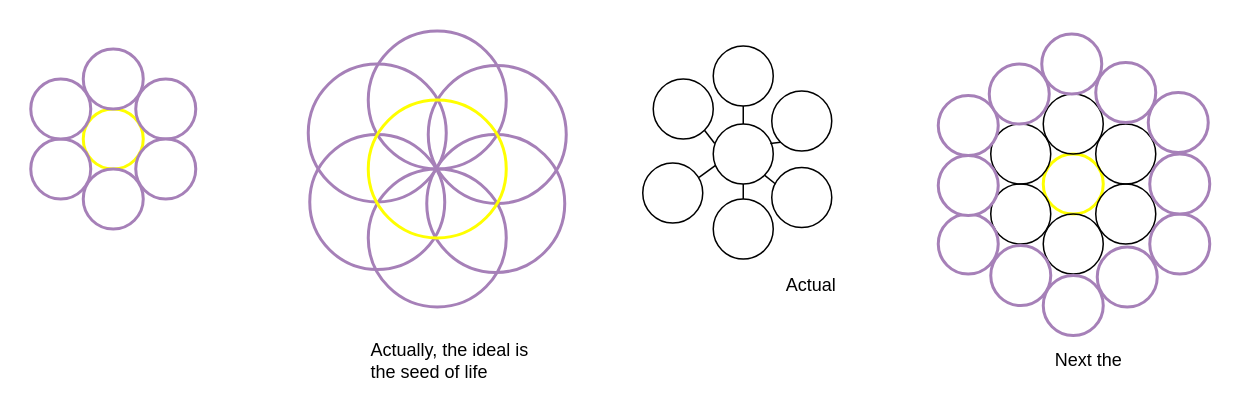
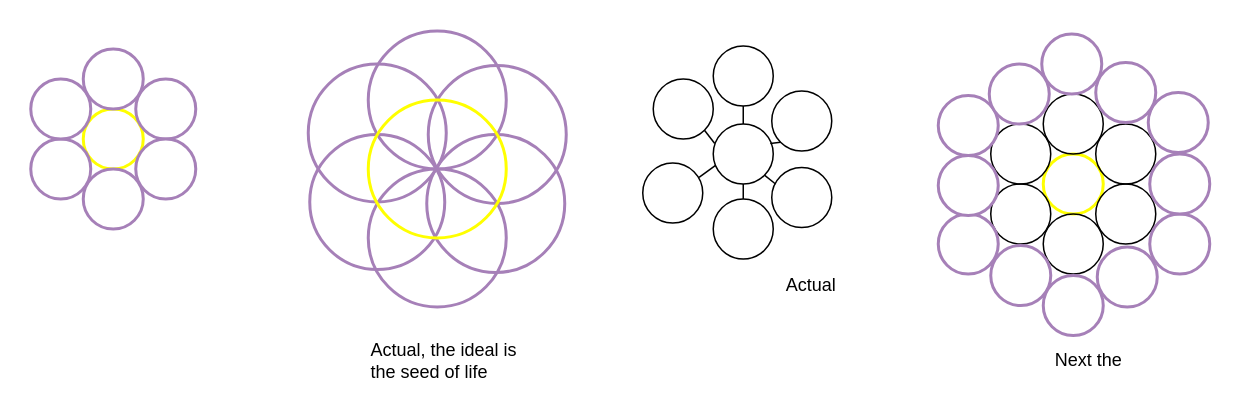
(461, 361) -> (453, 361)
